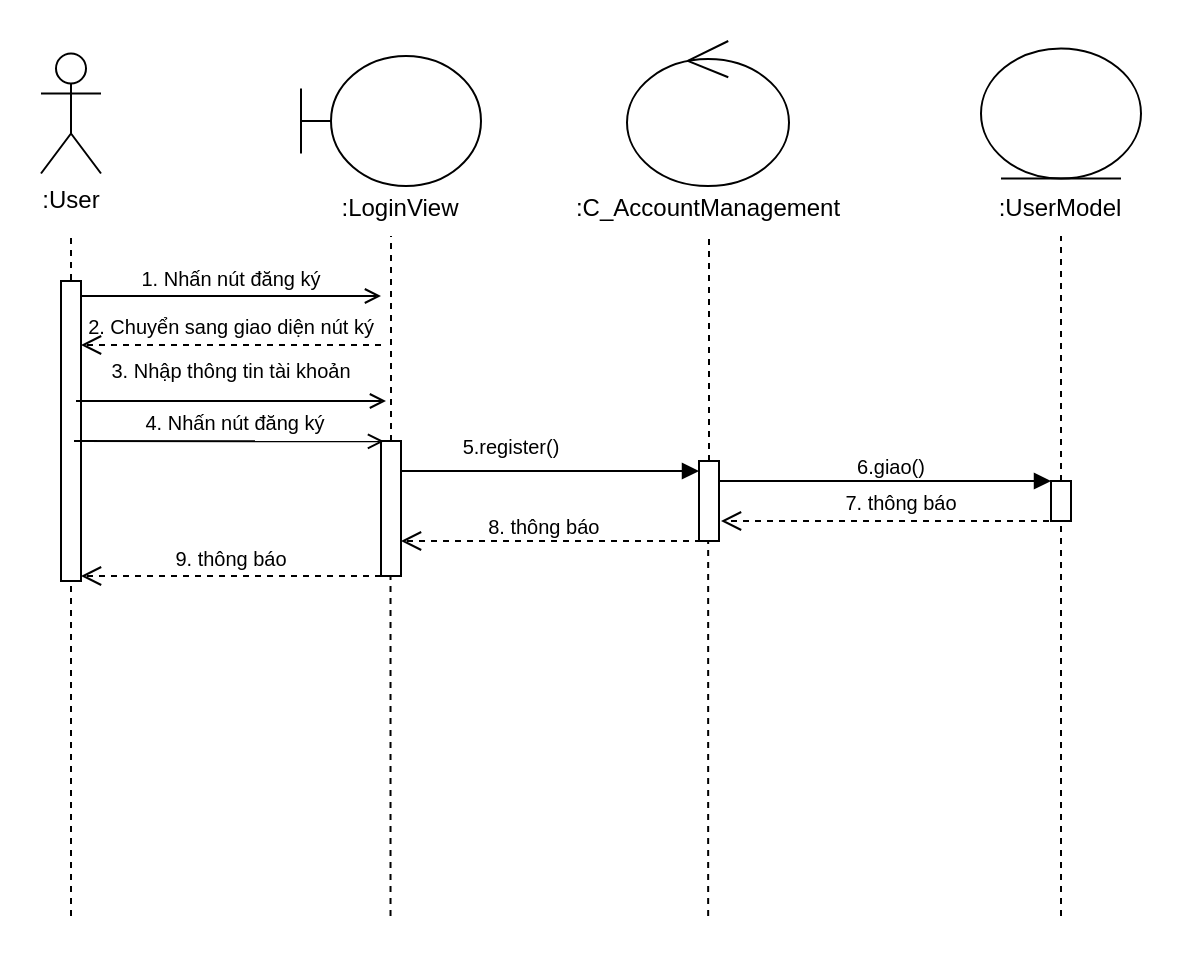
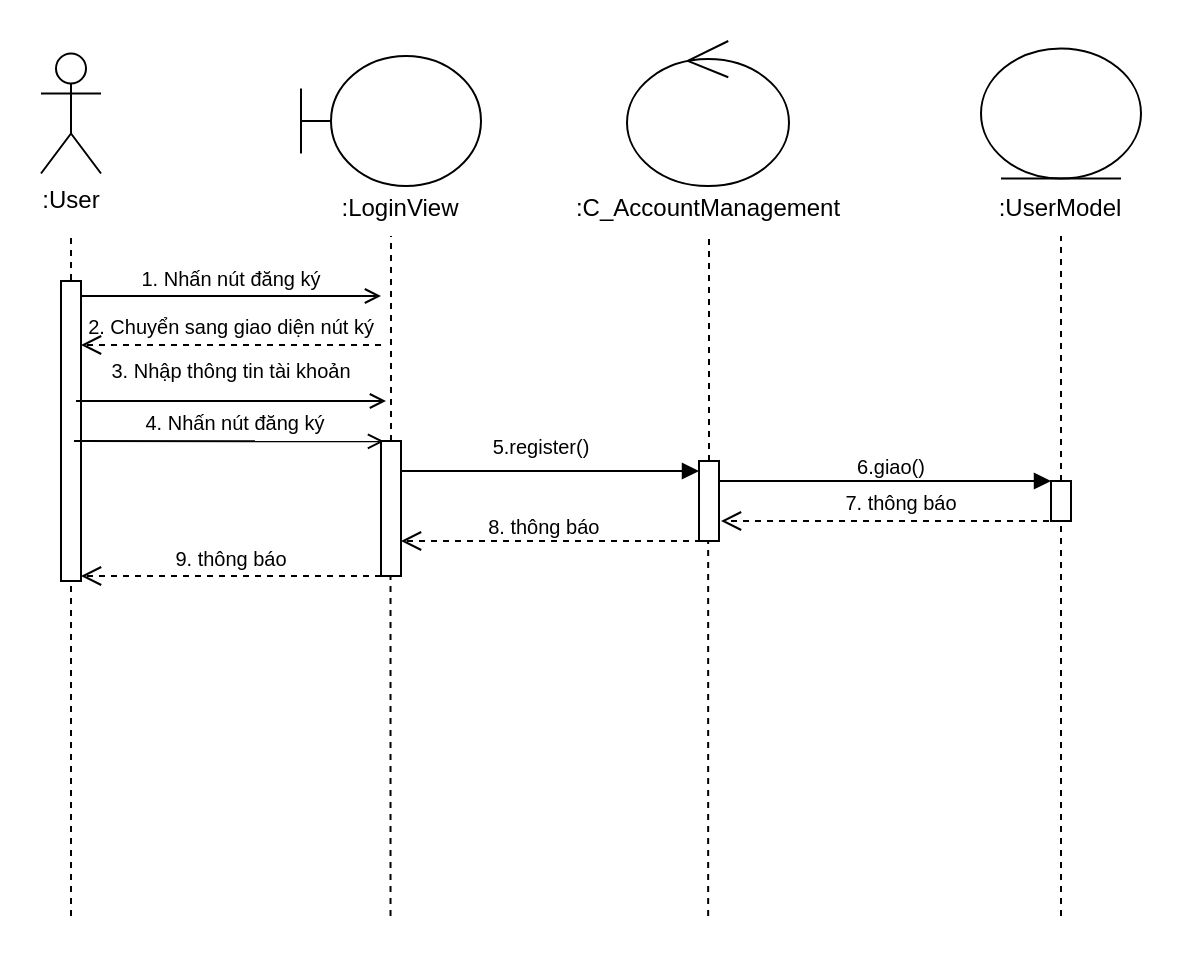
(511, 446) -> (541, 446)
